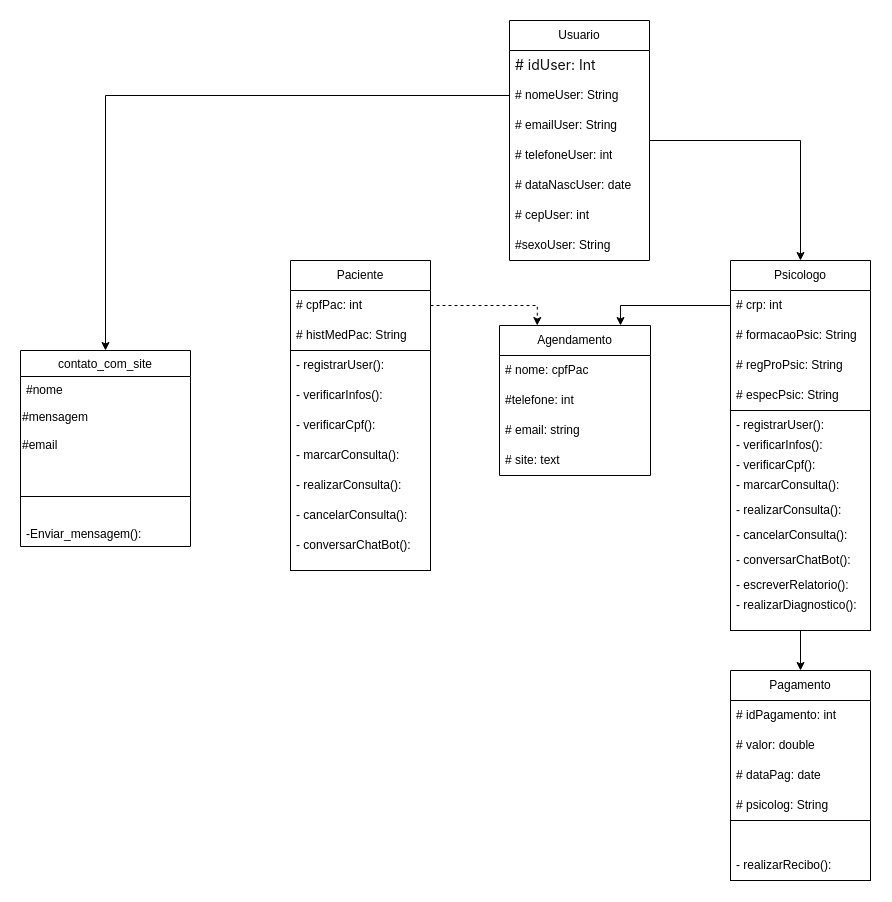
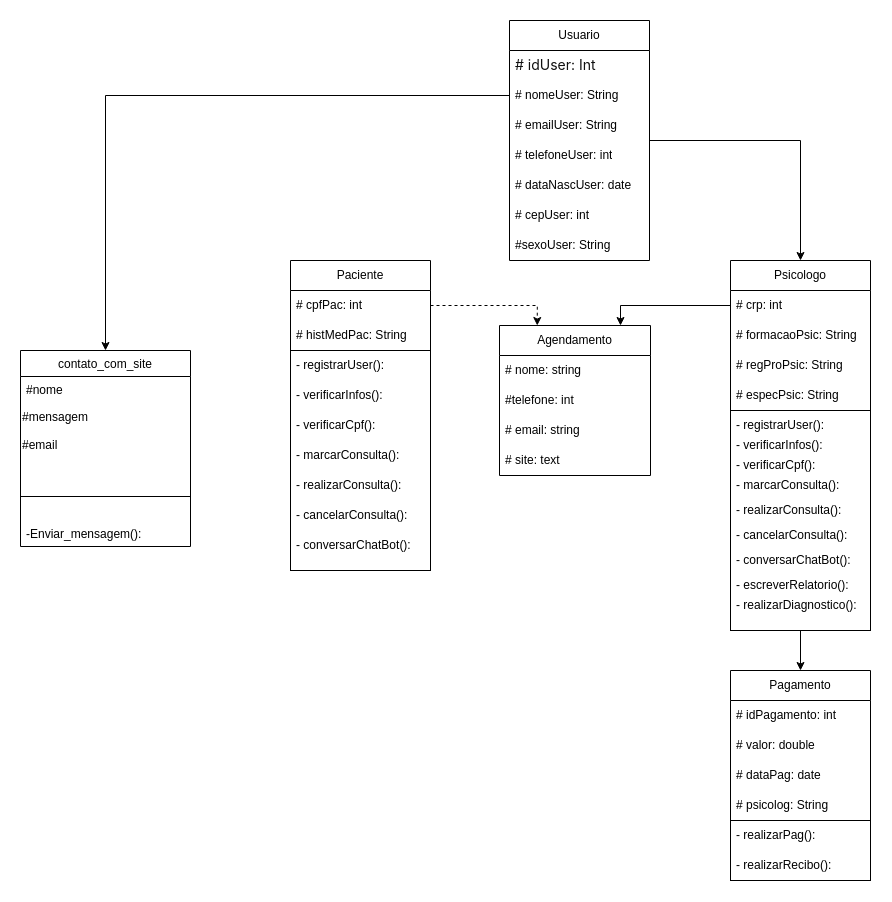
(548, 371) -> (546, 371)
none -> (801, 836)
